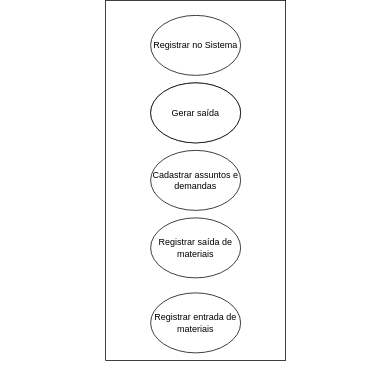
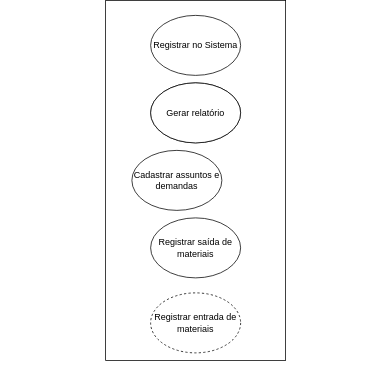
(195, 113) -> (195, 113)
(195, 180) -> (177, 180)
(195, 323) -> (195, 323)
